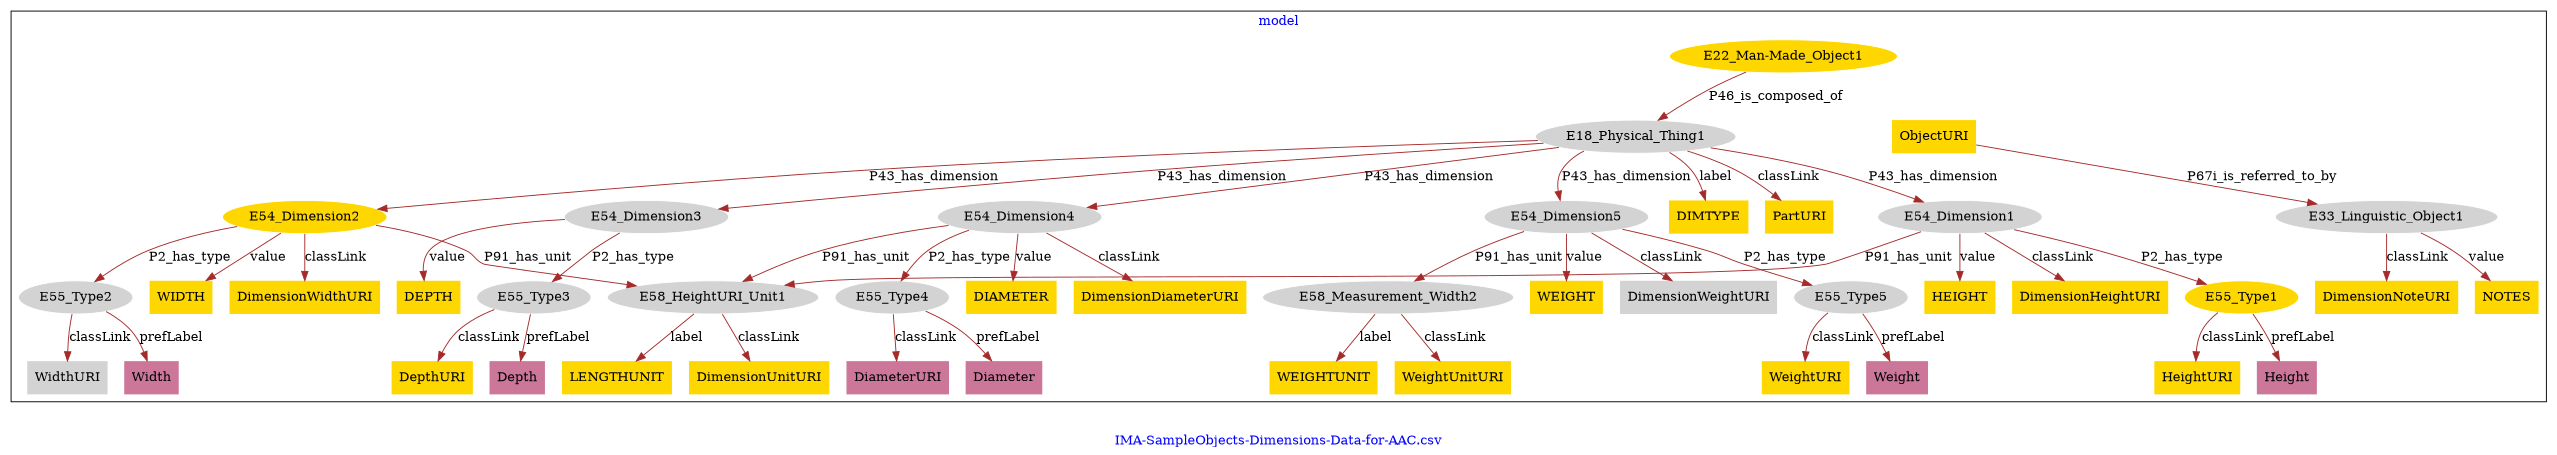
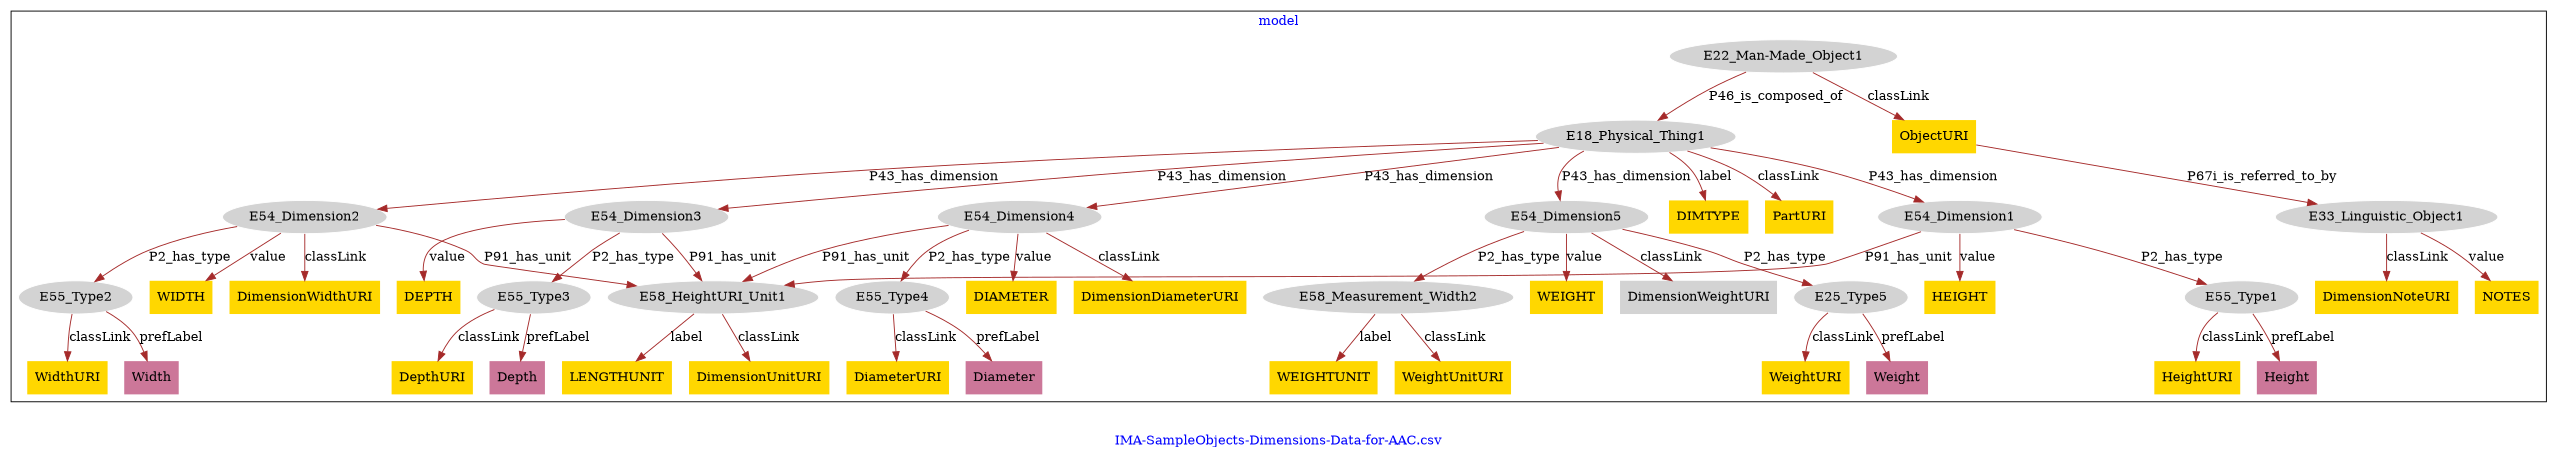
(1783, 56) -> (1783, 56)
none -> (1854, 94)
(305, 217) -> (305, 217)
none -> (680, 253)
(1519, 257) -> (1519, 257)
(1851, 297) -> (1851, 297)
(2090, 297) -> none
(2242, 297) -> (2242, 297)
(67, 378) -> (67, 378)
(898, 378) -> (898, 378)
